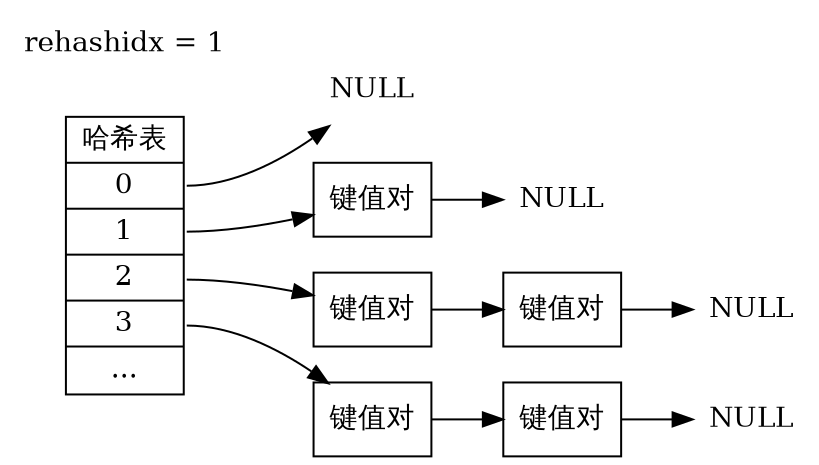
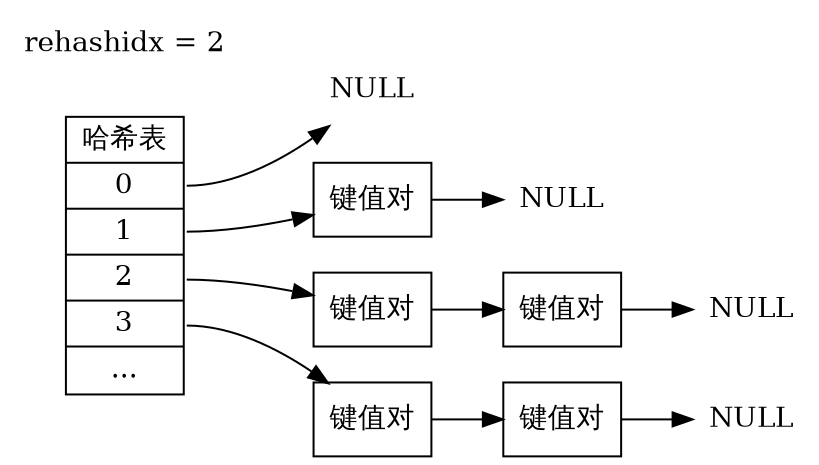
(125, 44) -> (125, 44)
